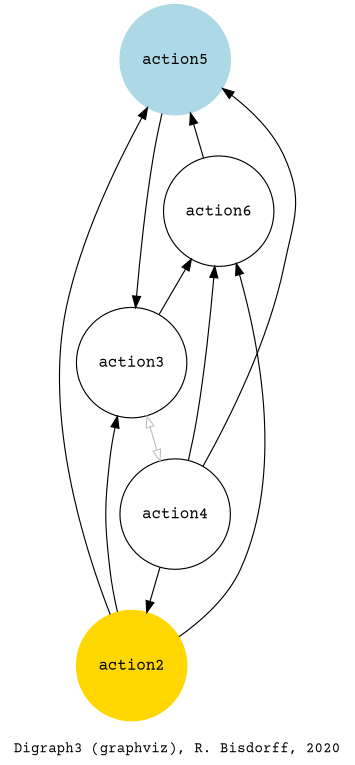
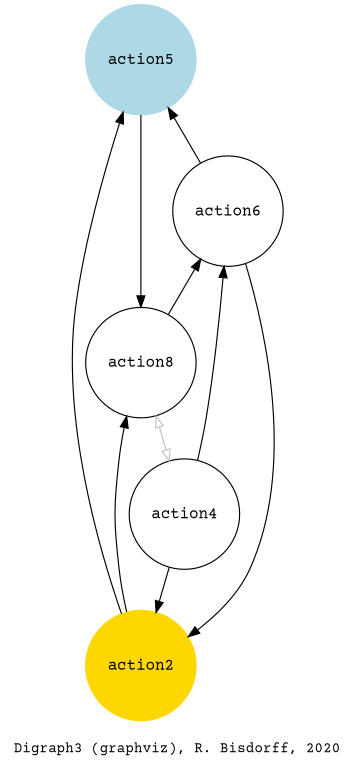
(281, 277) -> none
(132, 363) -> (141, 363)
(264, 469) -> (274, 457)
